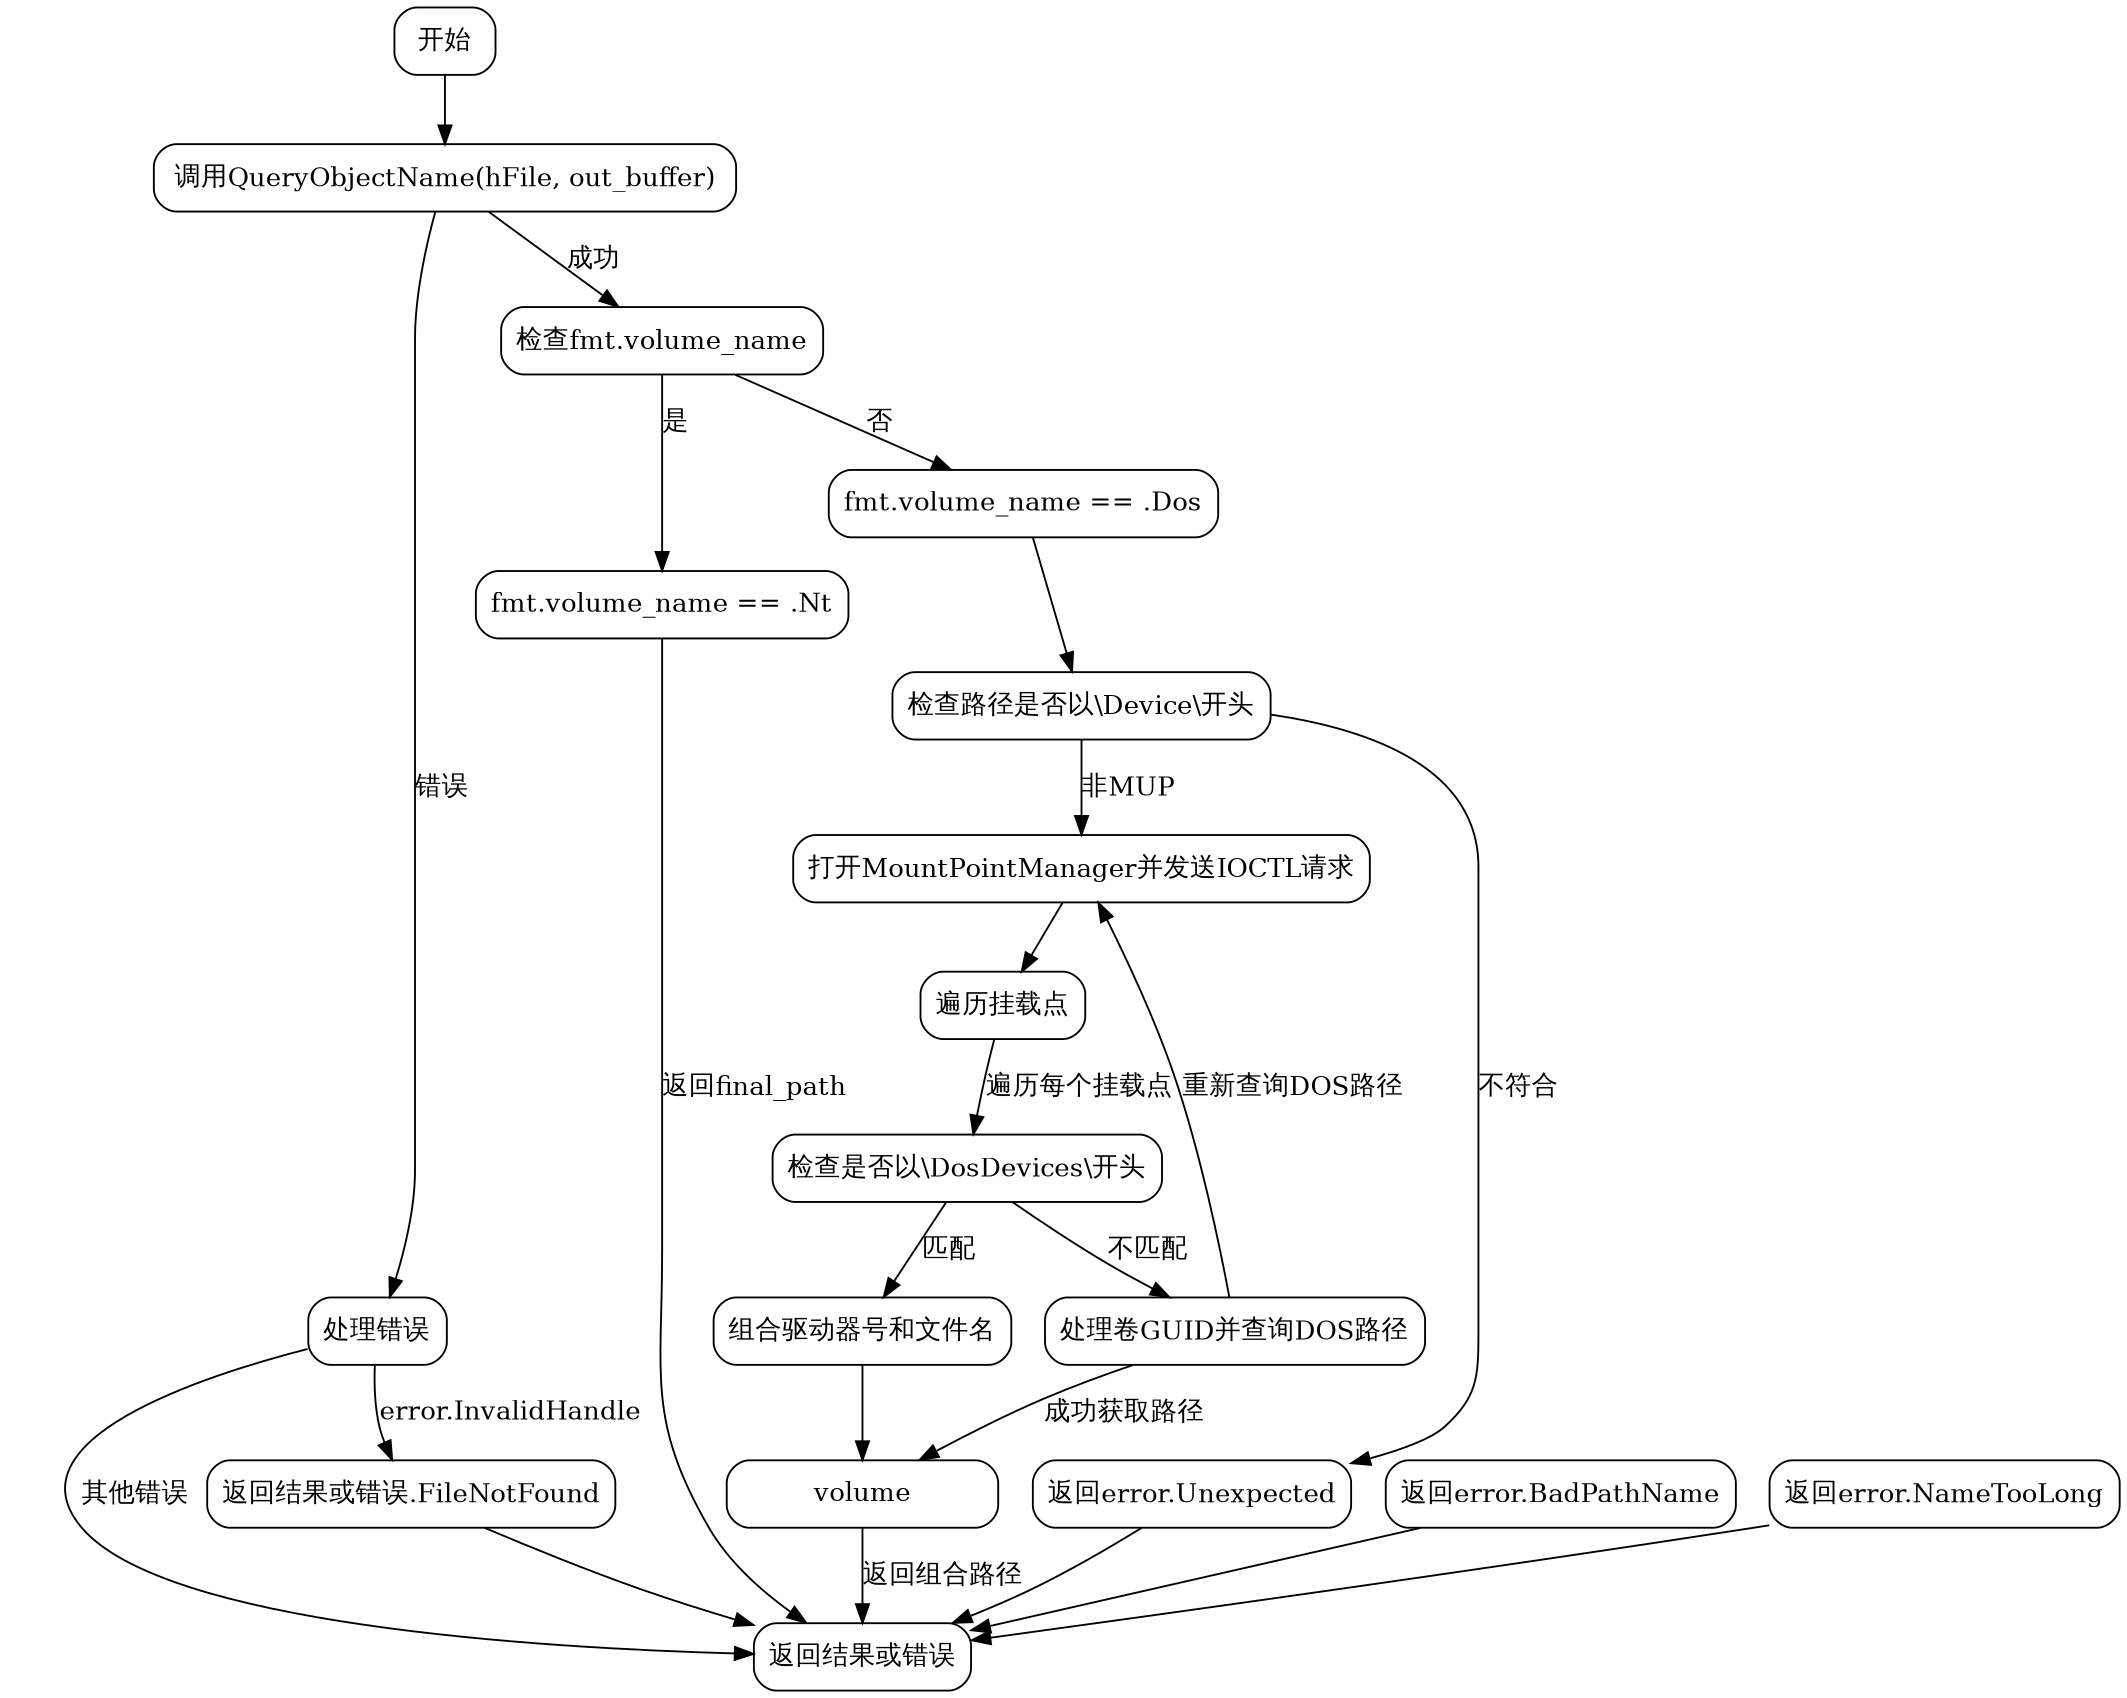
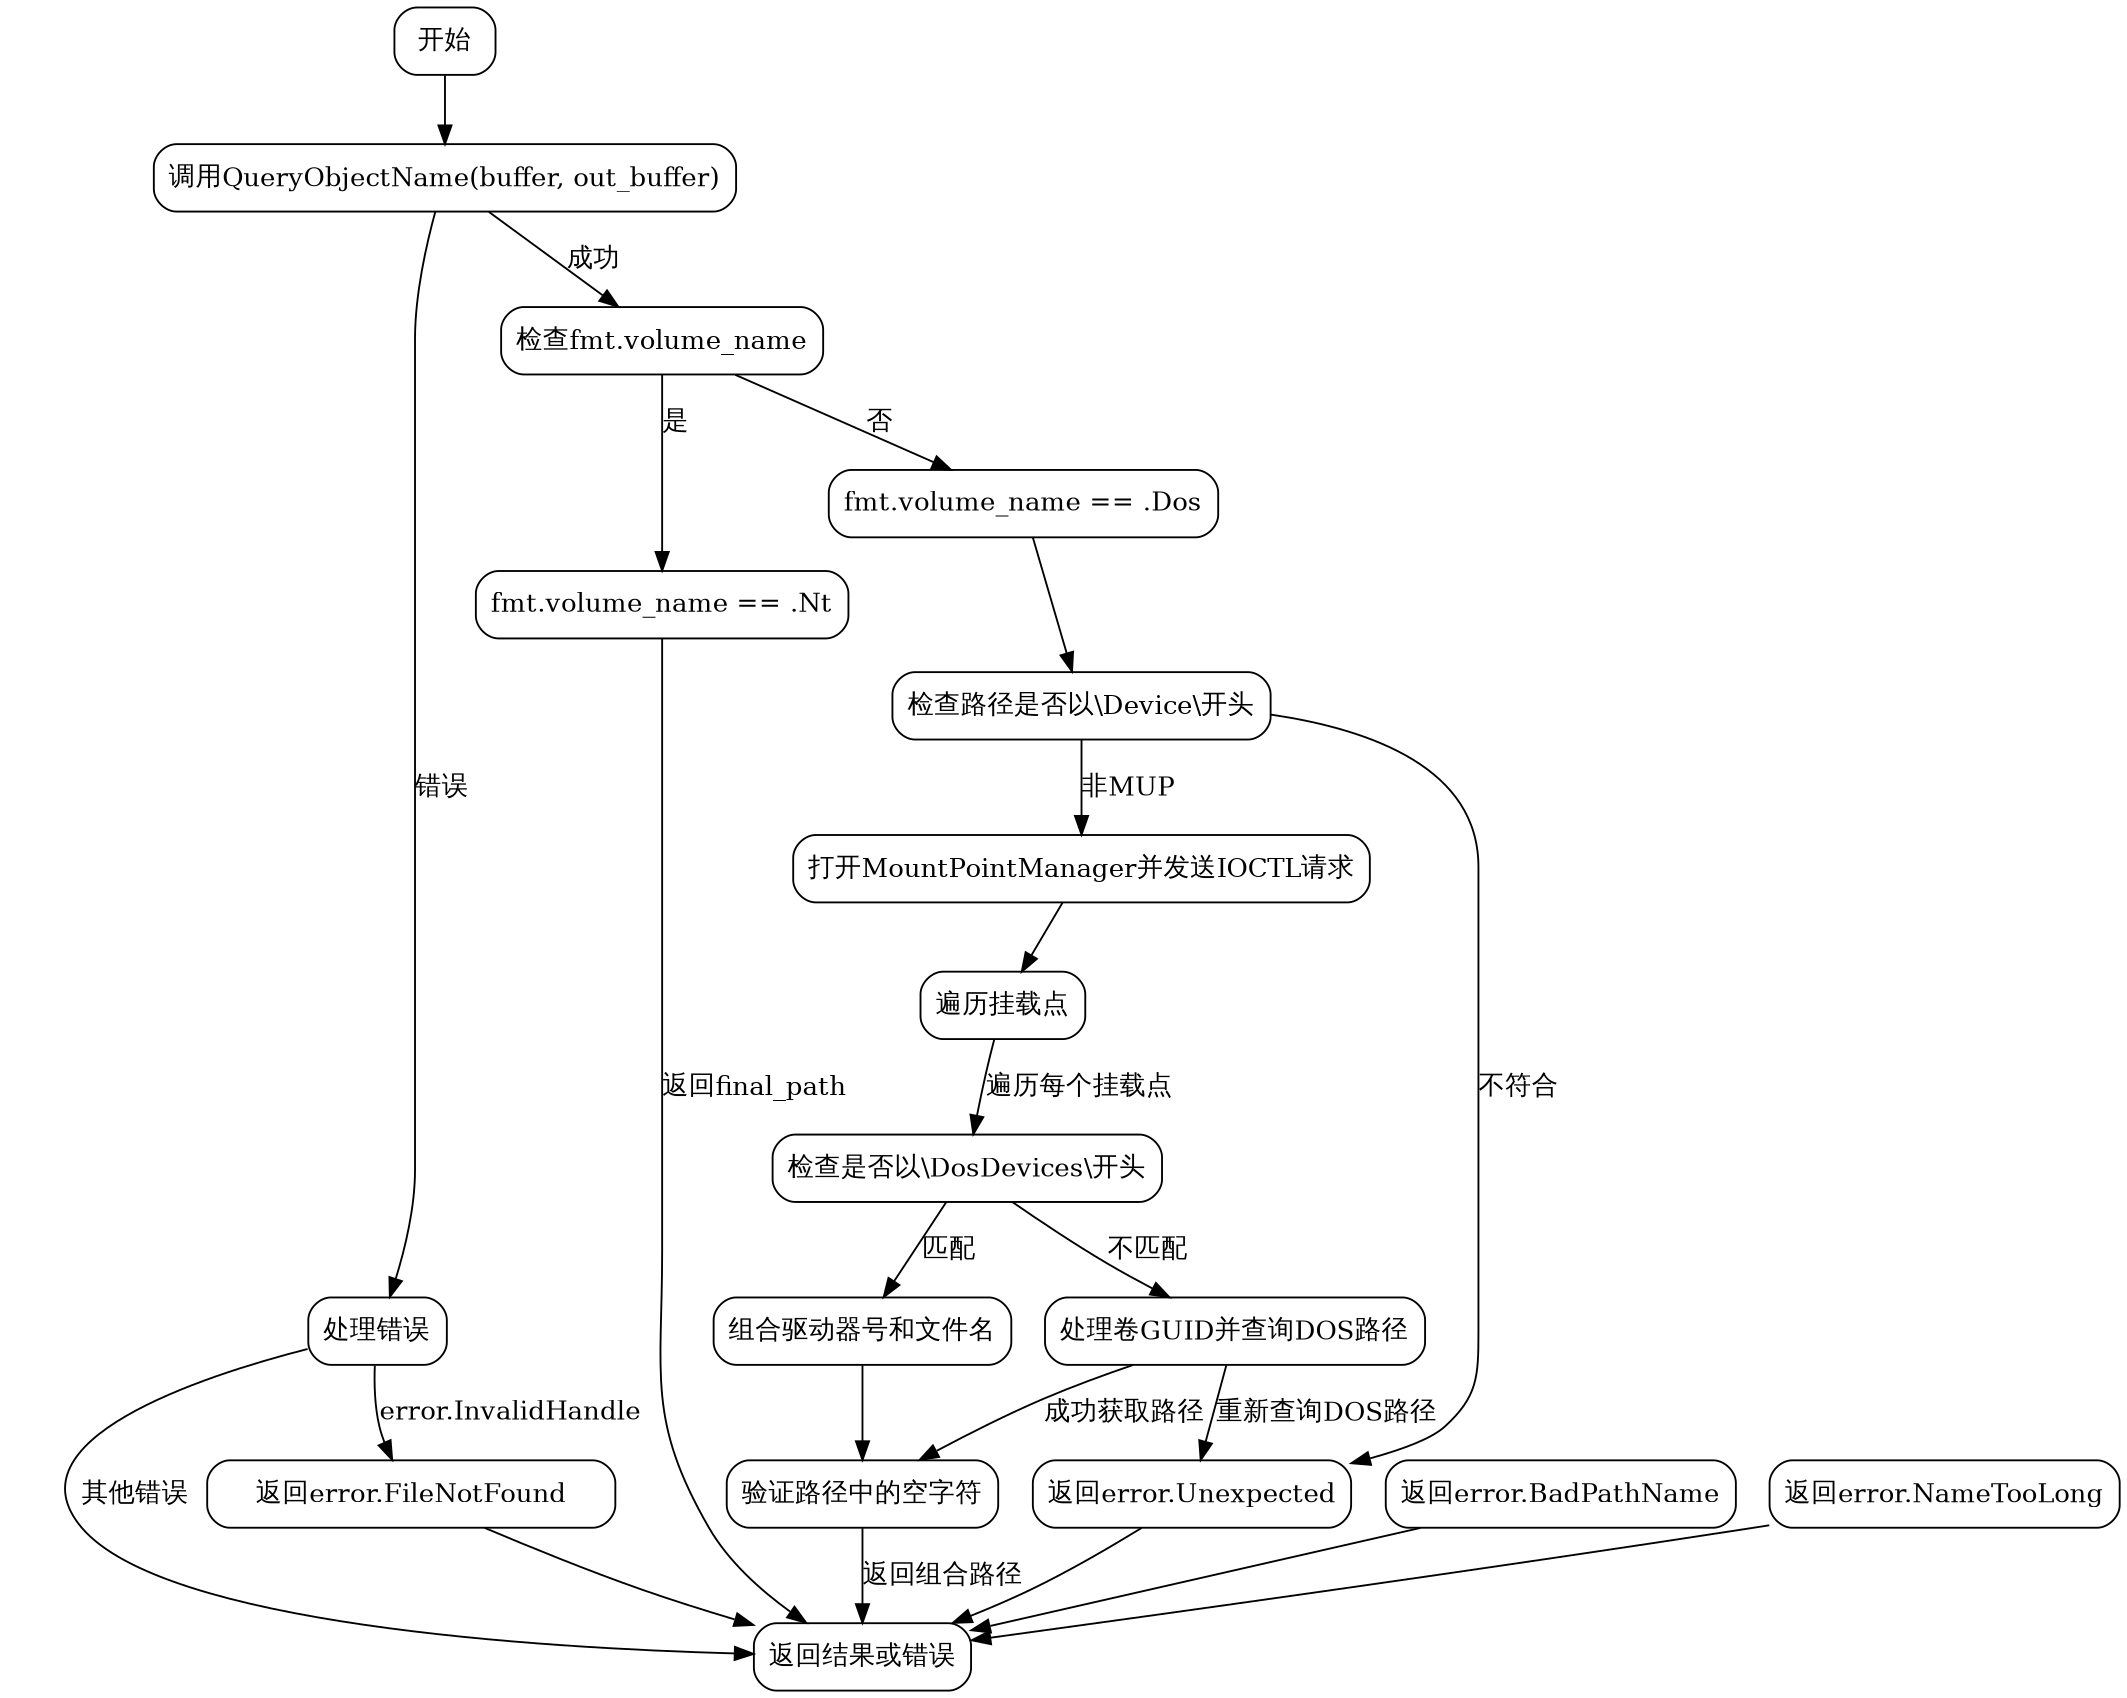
(445, 178) -> (445, 178)
(1183, 1104) -> (1216, 1404)
(411, 1494) -> (411, 1494)
(862, 1494) -> (862, 1494)
